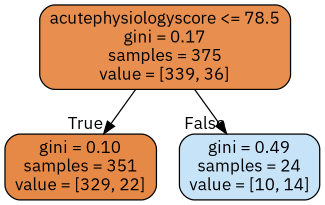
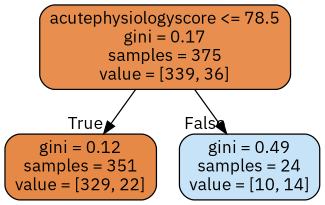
(81, 167) -> (81, 167)
